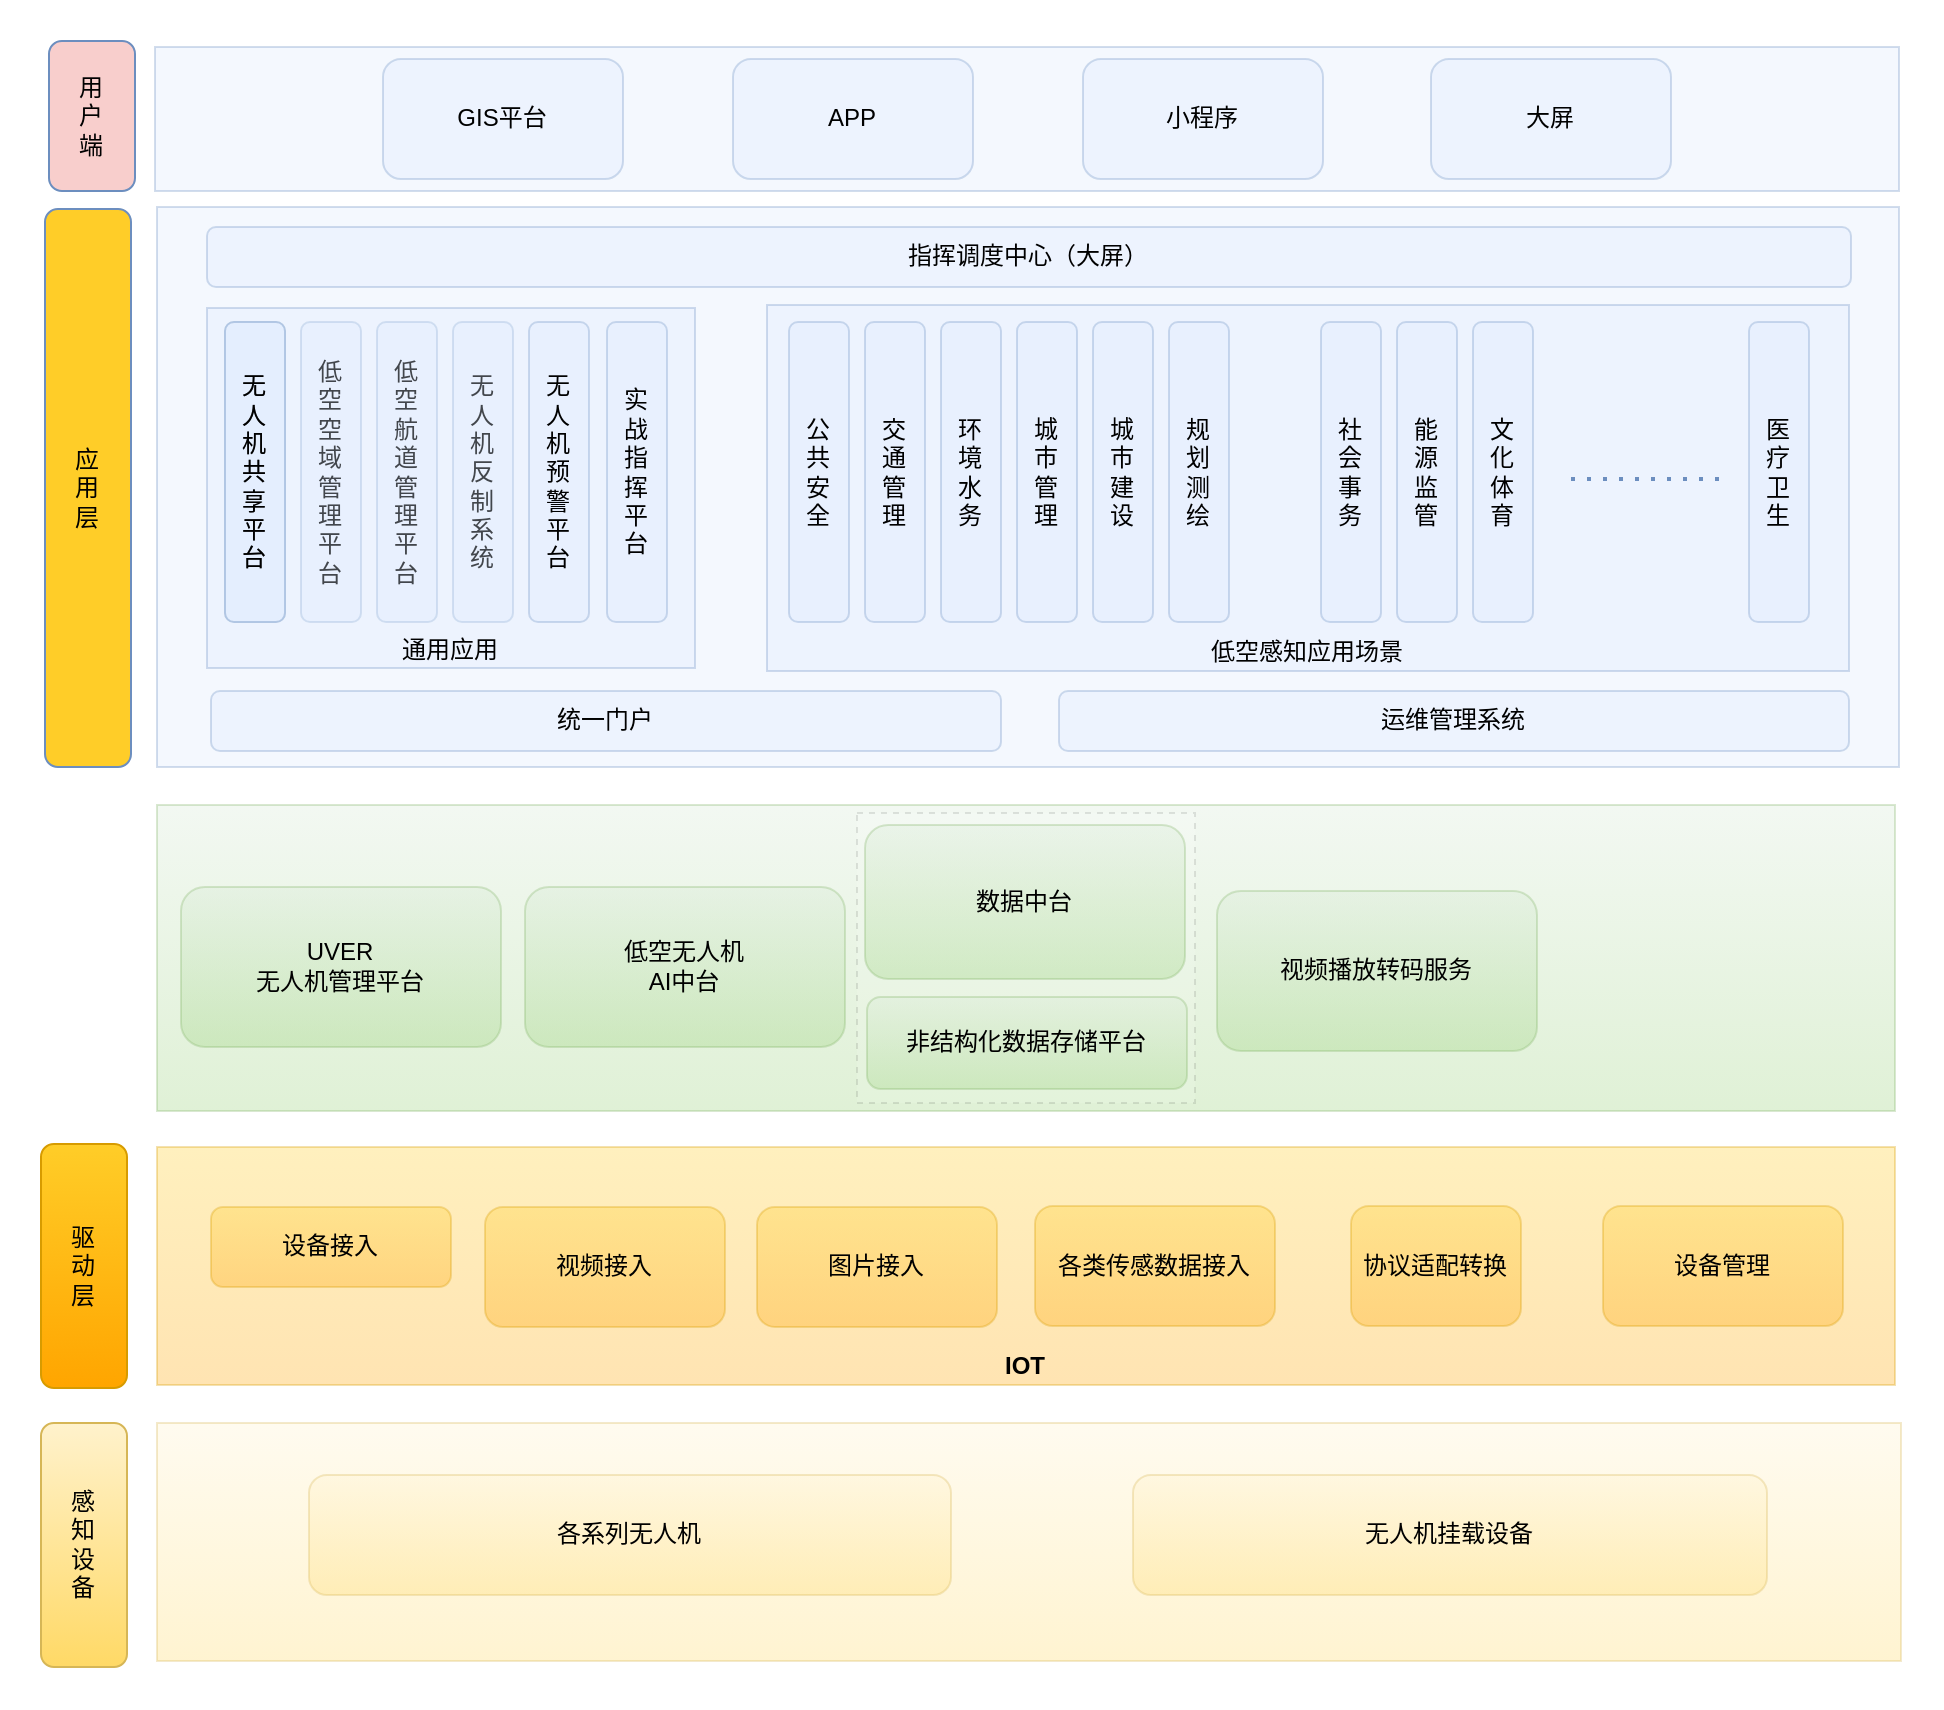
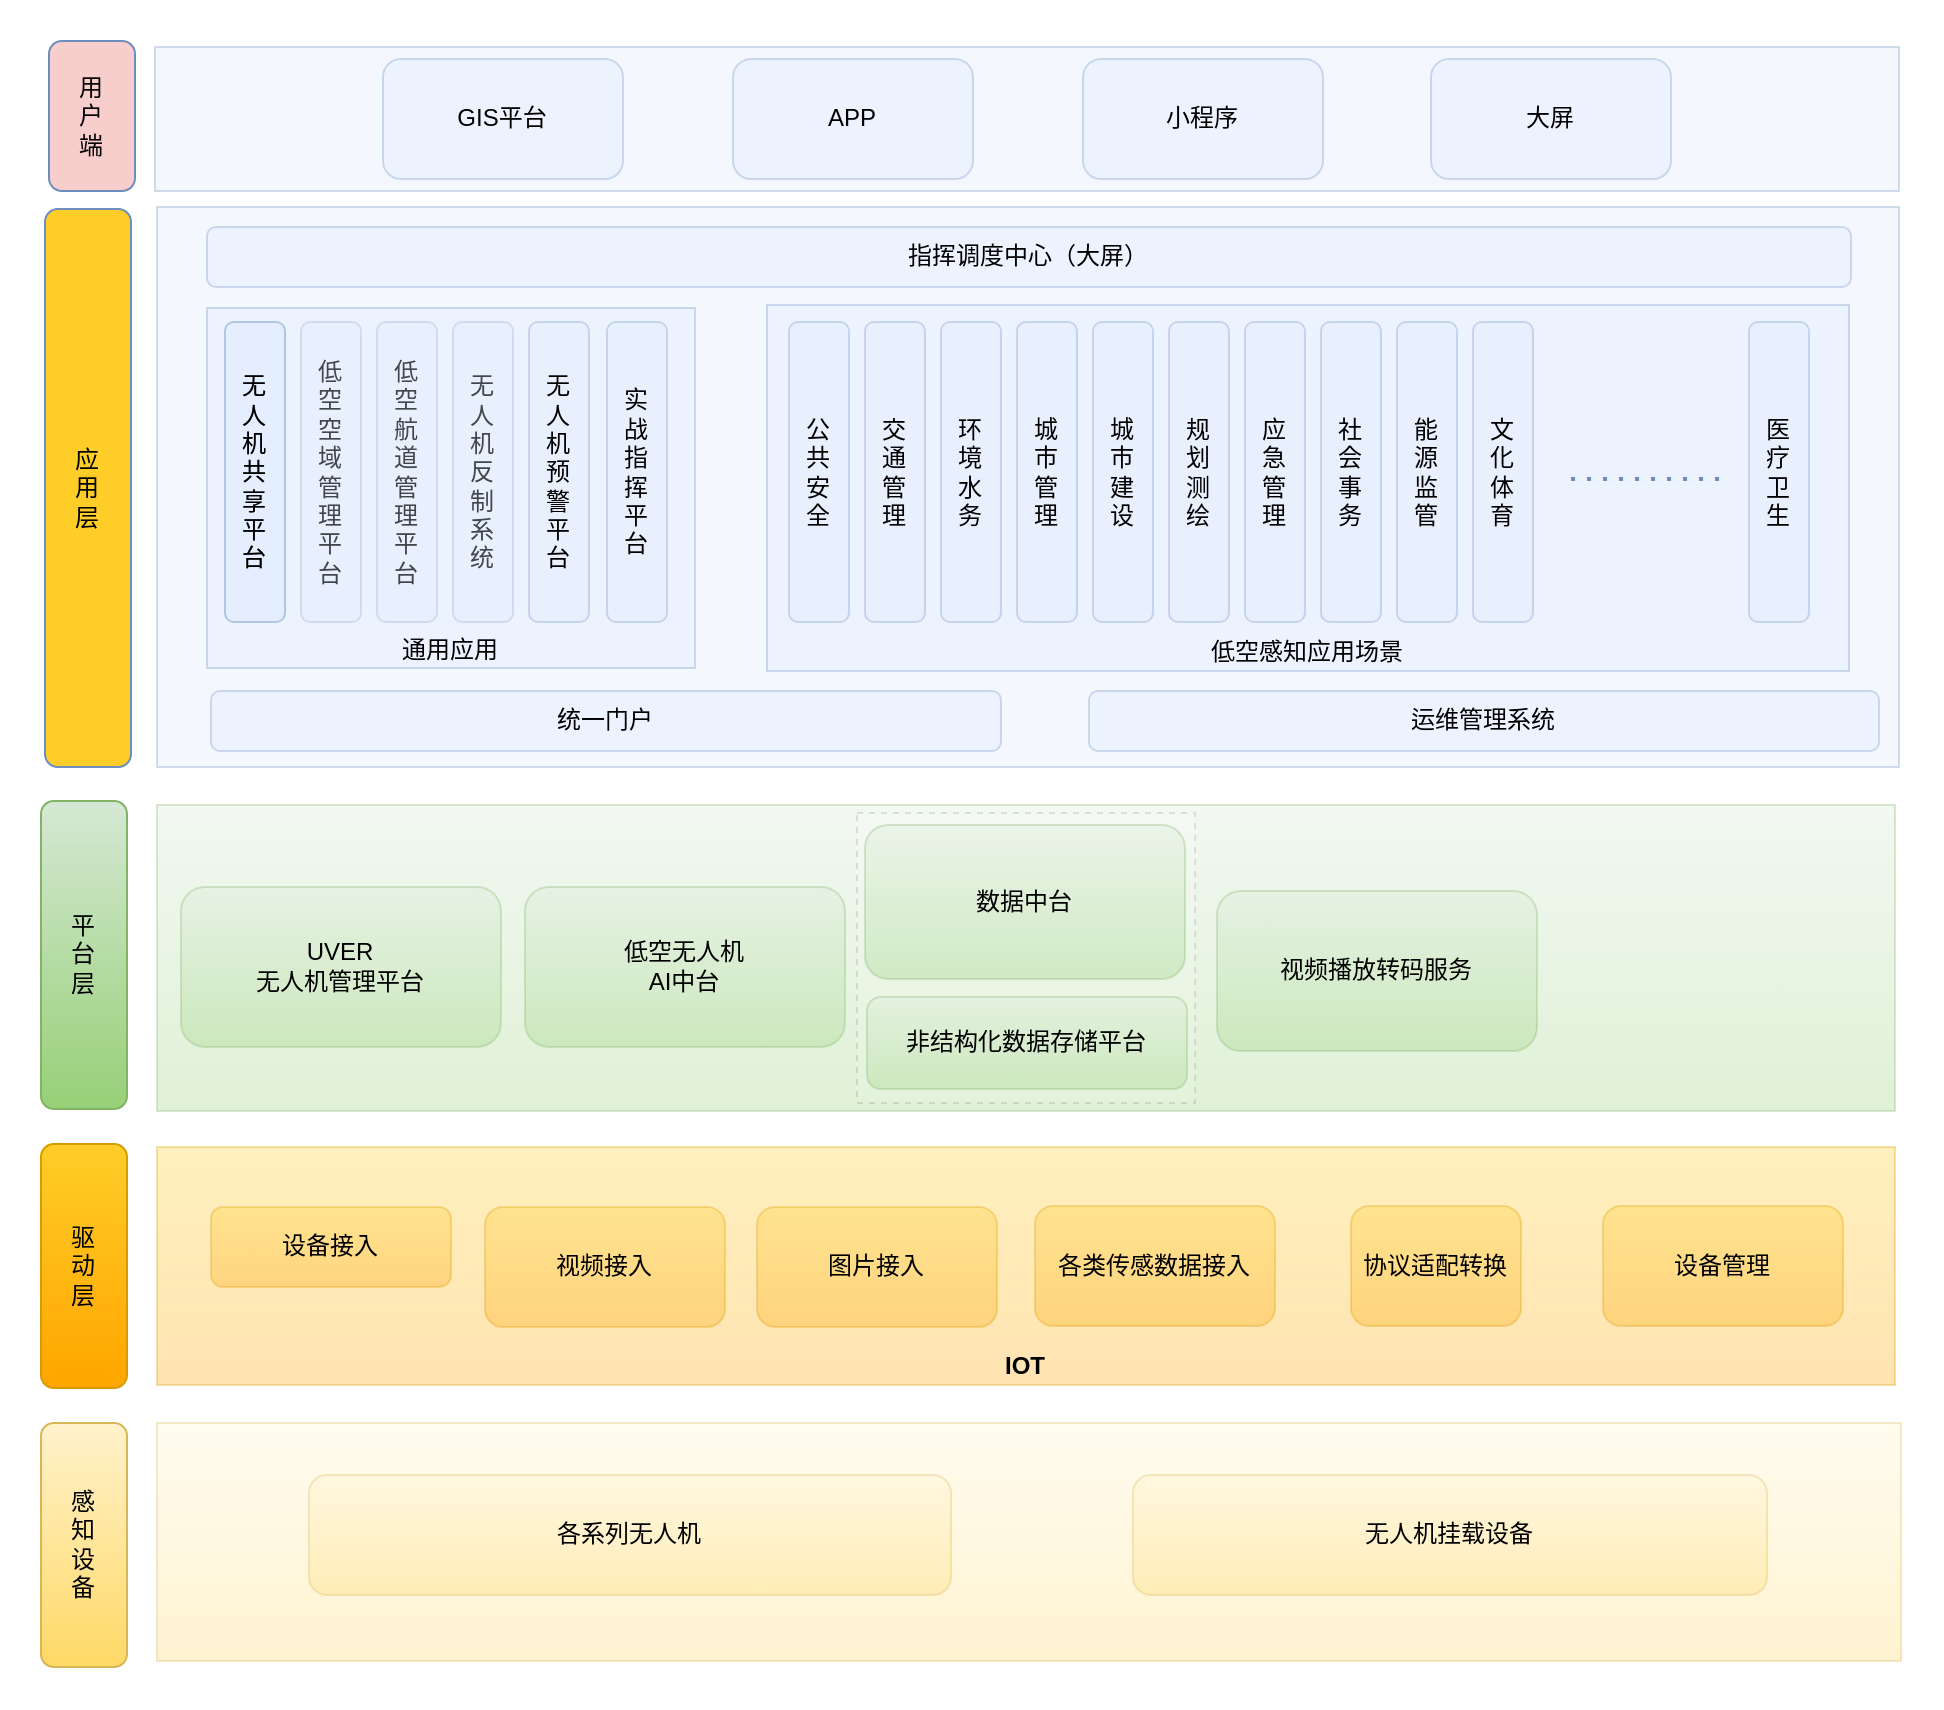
none -> (1275, 472)
(1454, 721) -> (1484, 721)
none -> (84, 955)
